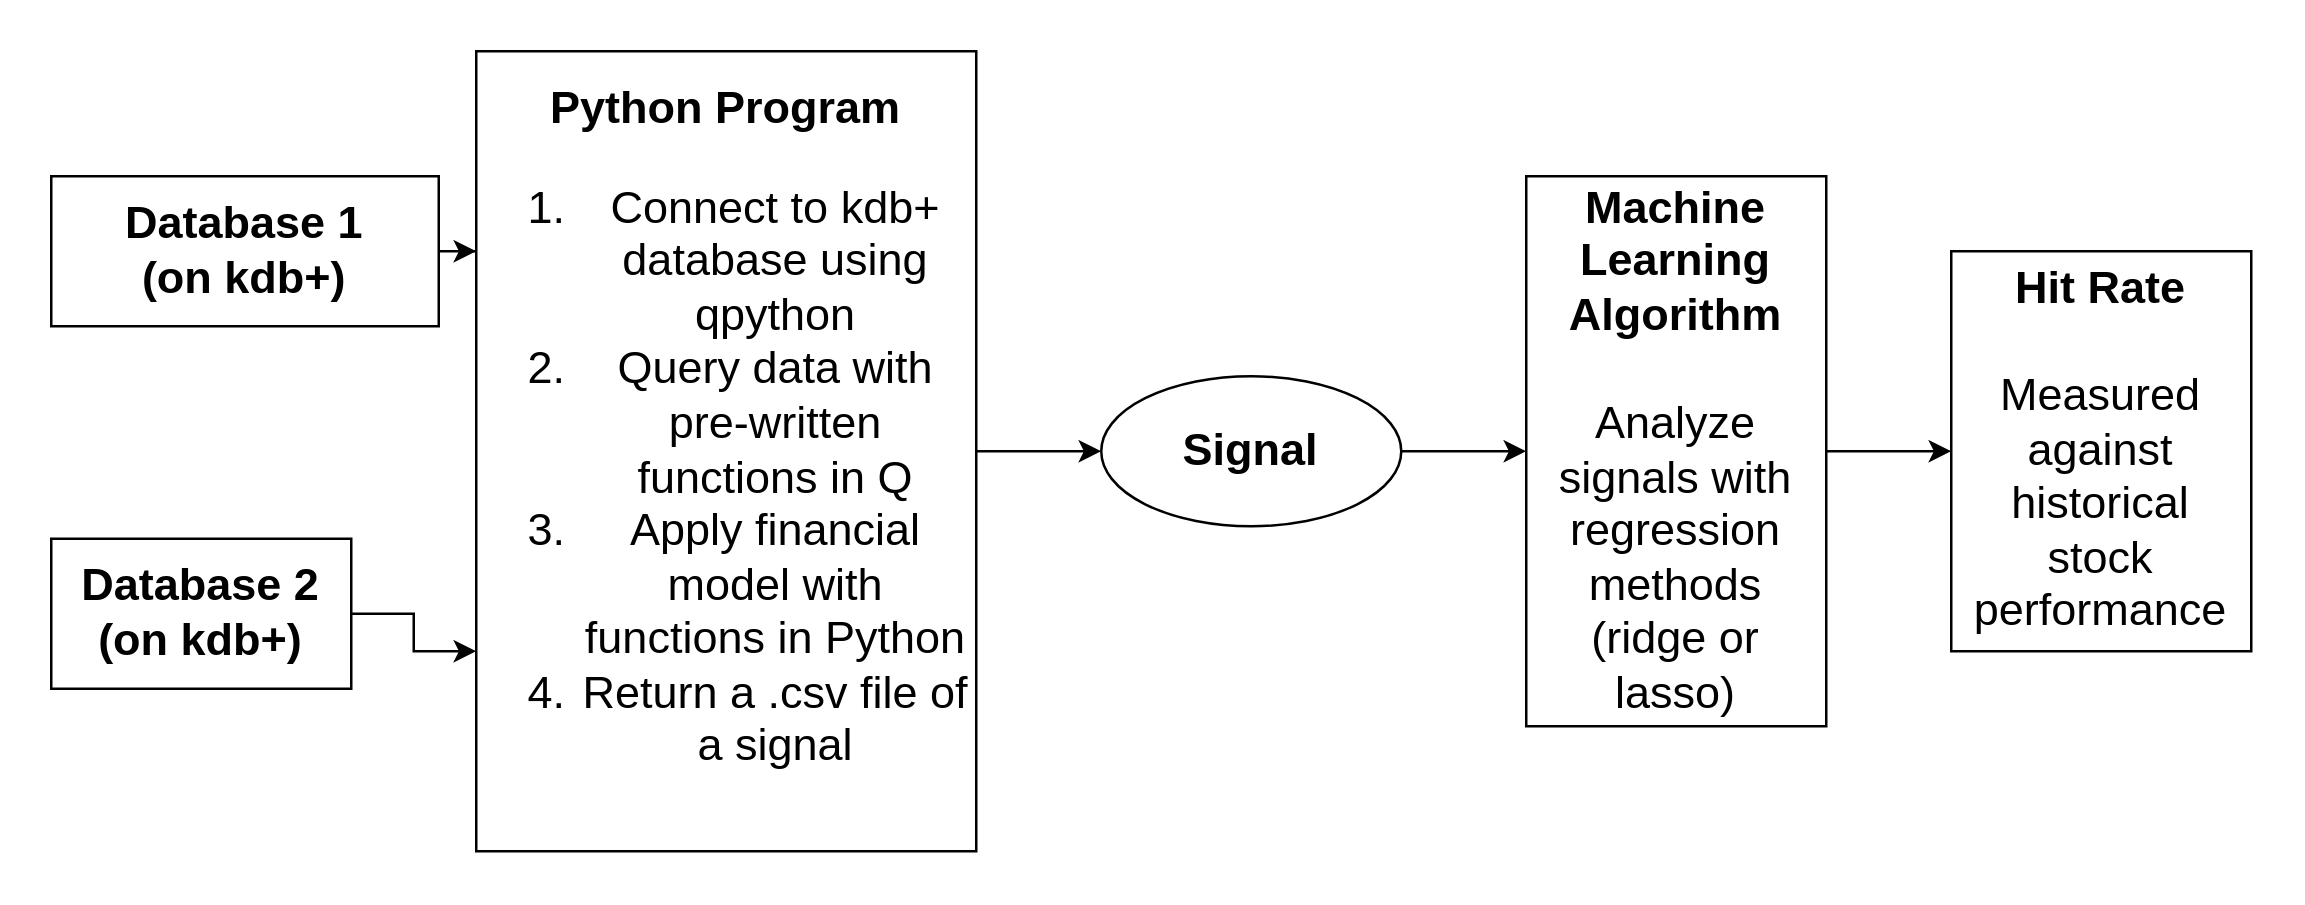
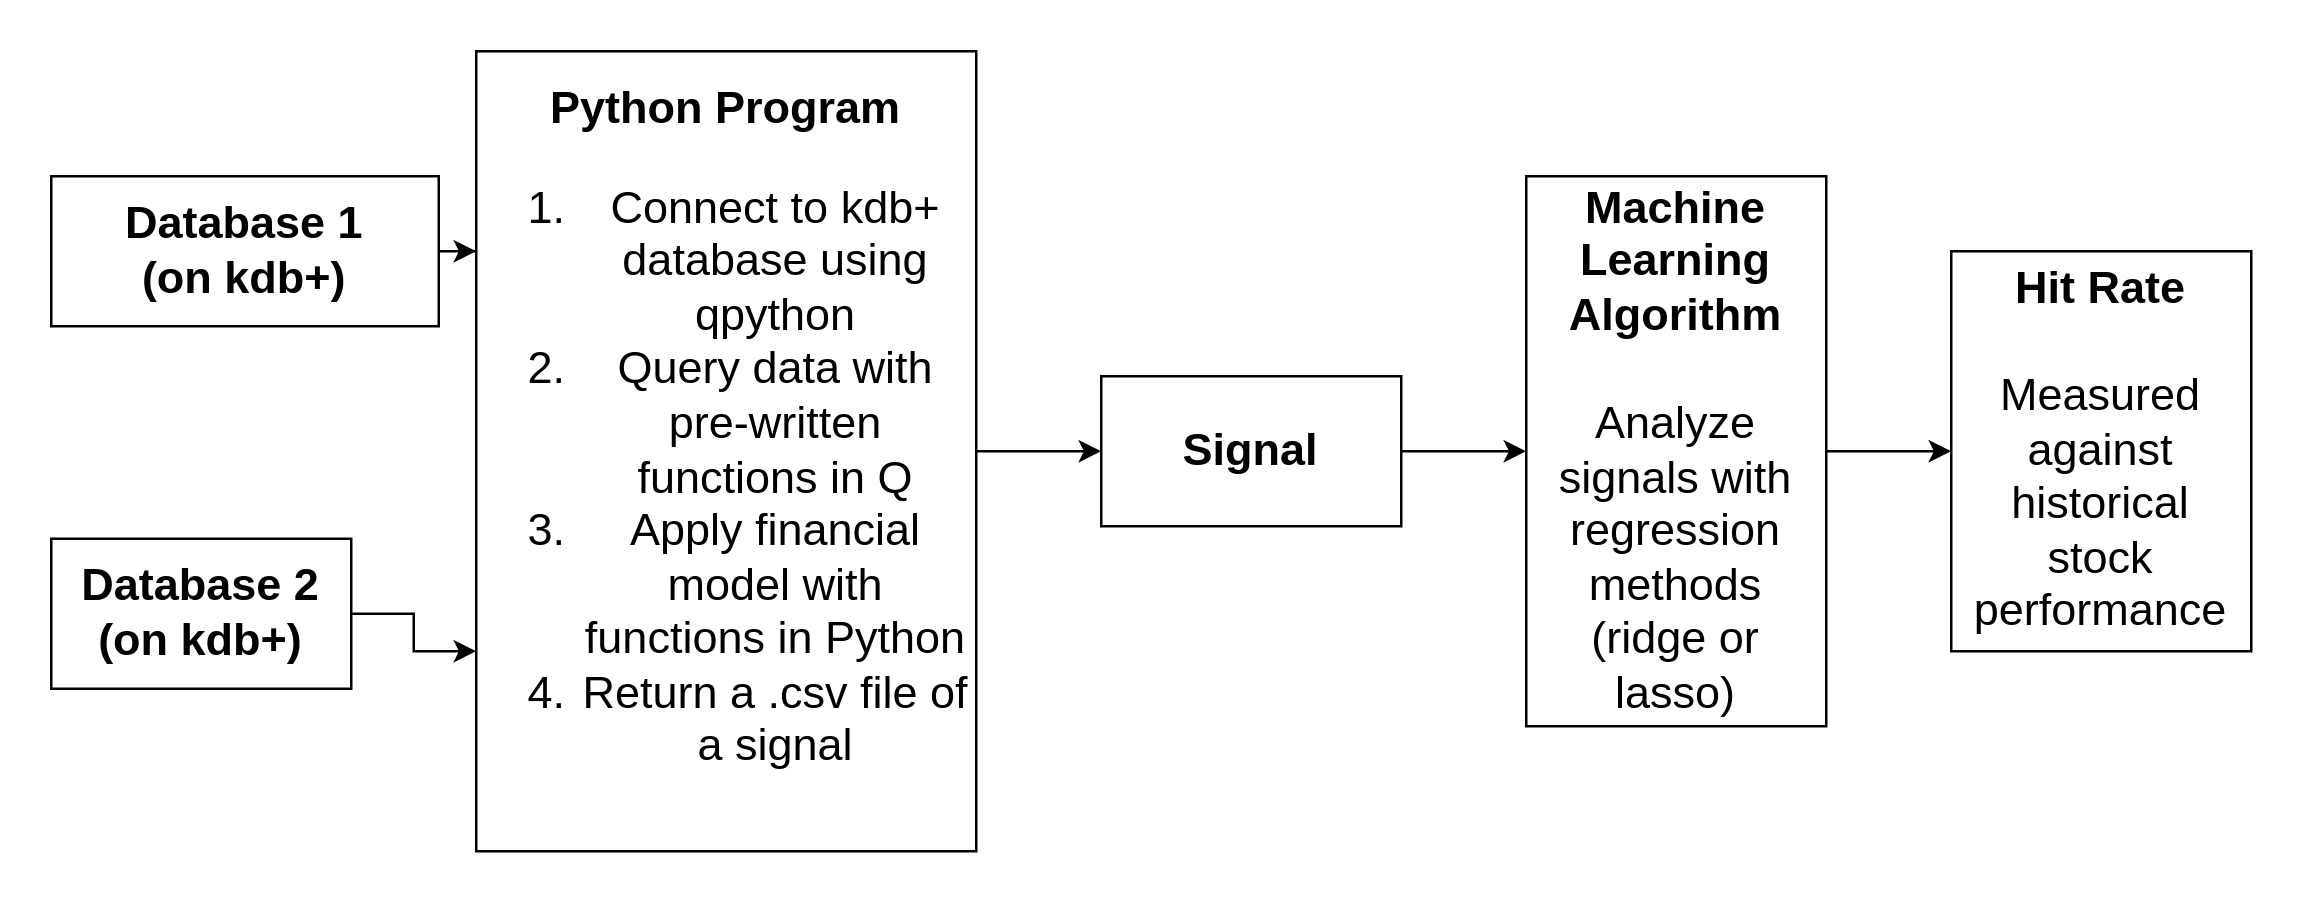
(1251, 451) -> (1251, 451)
